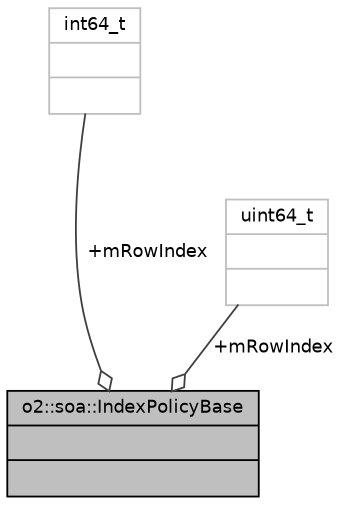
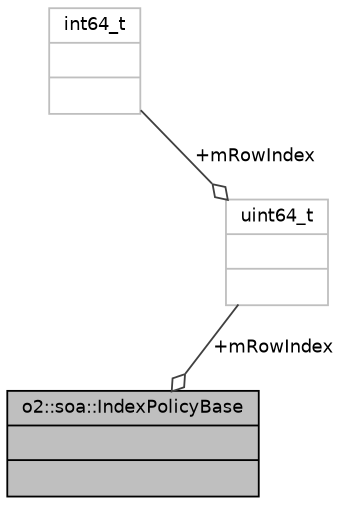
(76, 243) -> (176, 147)
